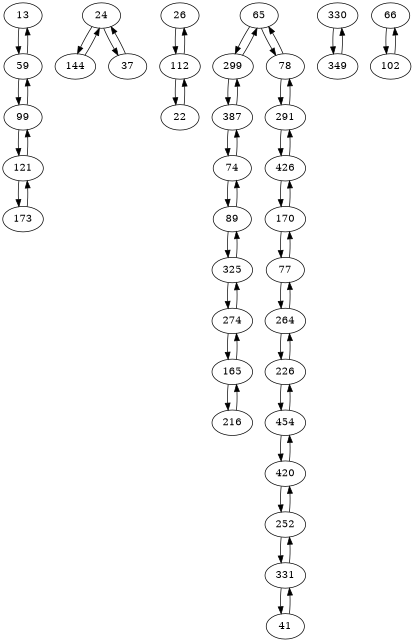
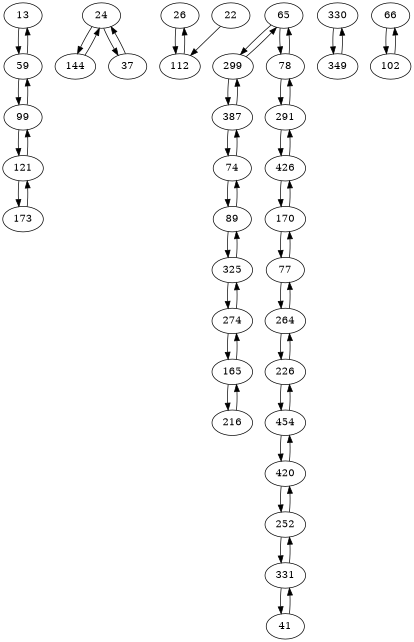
(175, 88) -> none
